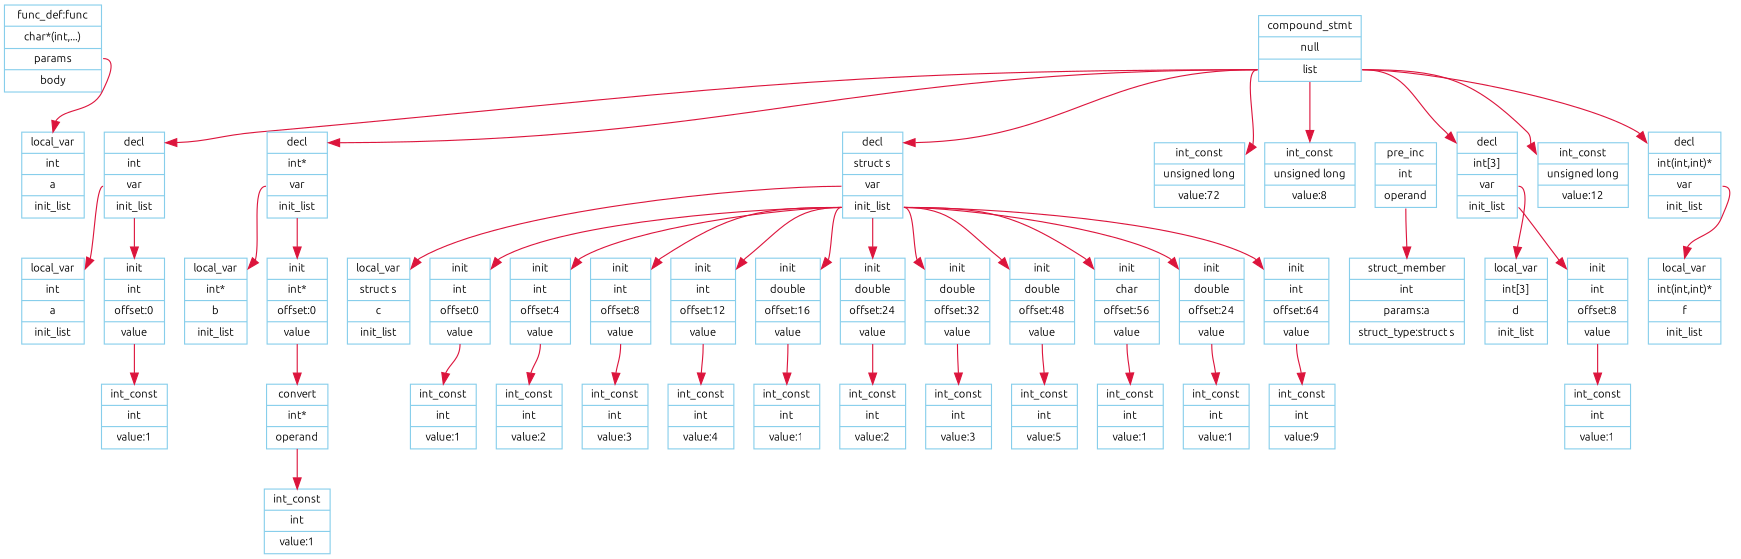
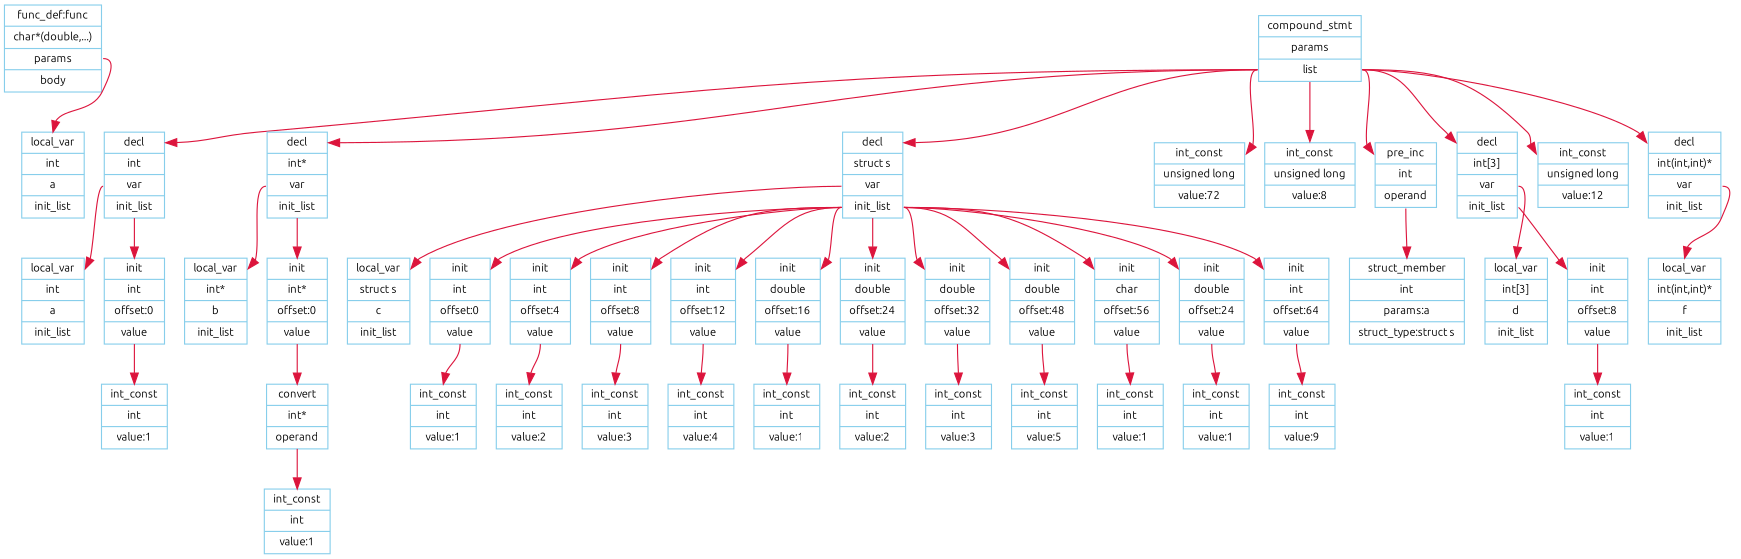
(53, 37) -> (53, 37)
(1310, 47) -> (1310, 47)
none -> (1368, 106)
